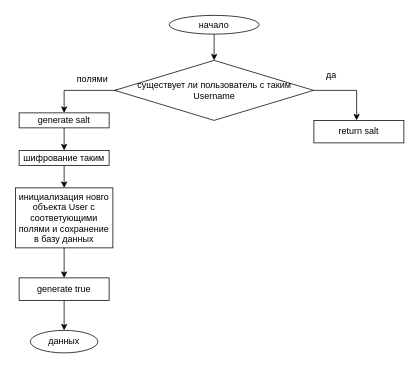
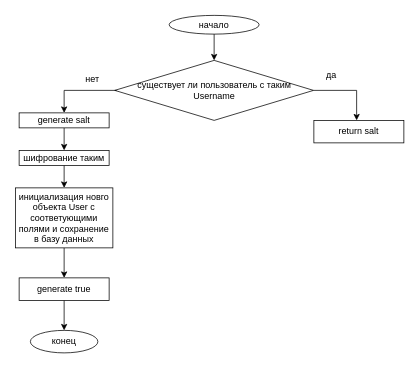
(93, 79) -> (93, 79)
(64, 342) -> (64, 342)
